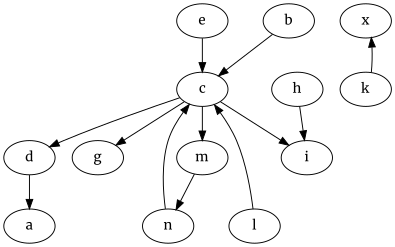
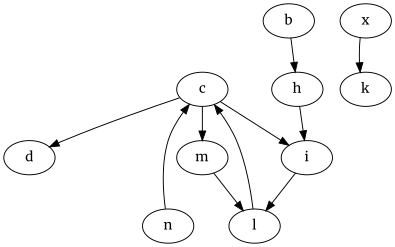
(202, 21) -> none
(249, 52) -> (292, 50)
(372, 60) -> (359, 50)
(98, 158) -> none
(187, 188) -> (226, 188)
none -> (284, 188)
(29, 226) -> none
